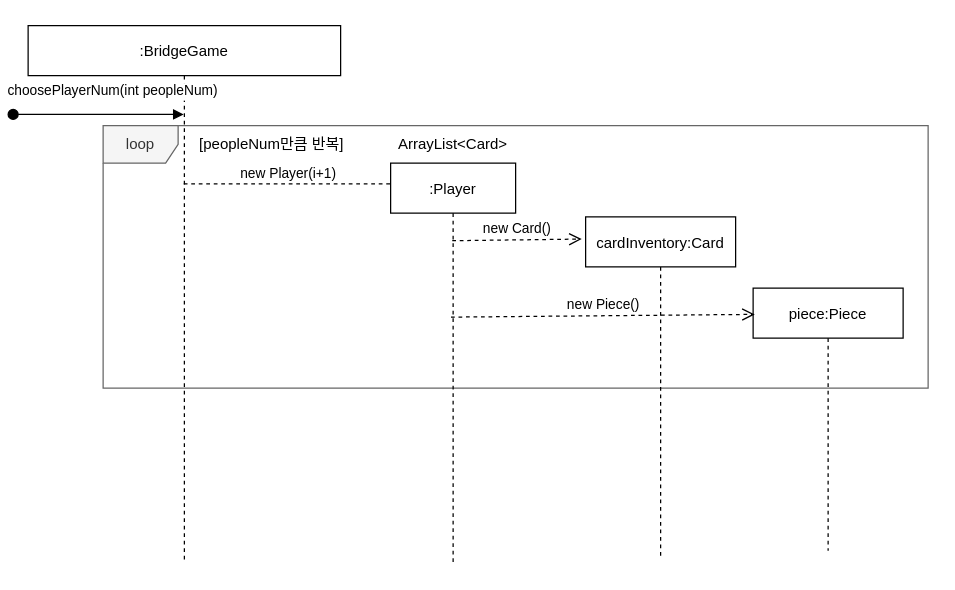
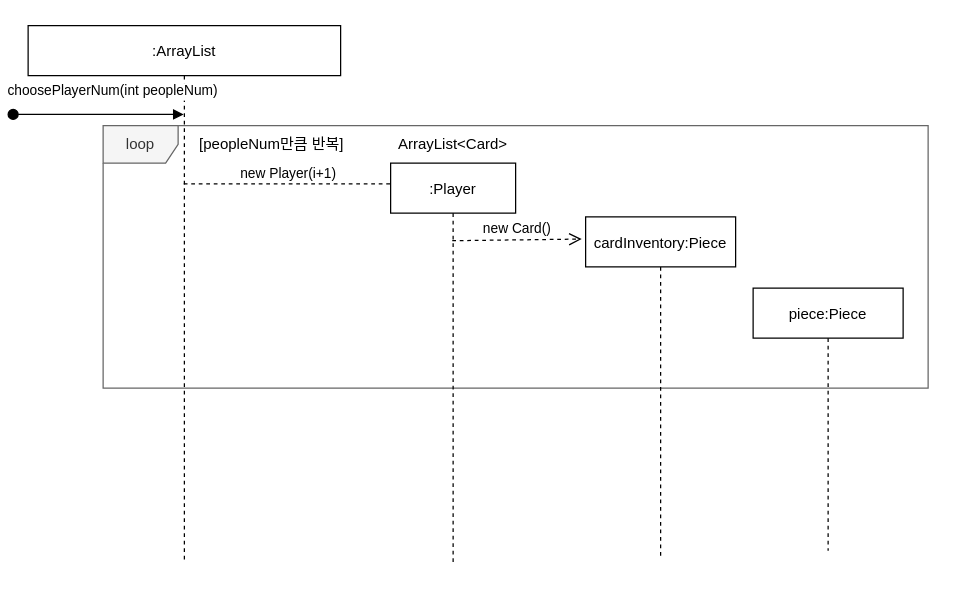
(184, 51) -> (184, 51)
(660, 243) -> (660, 243)
(601, 316) -> none
